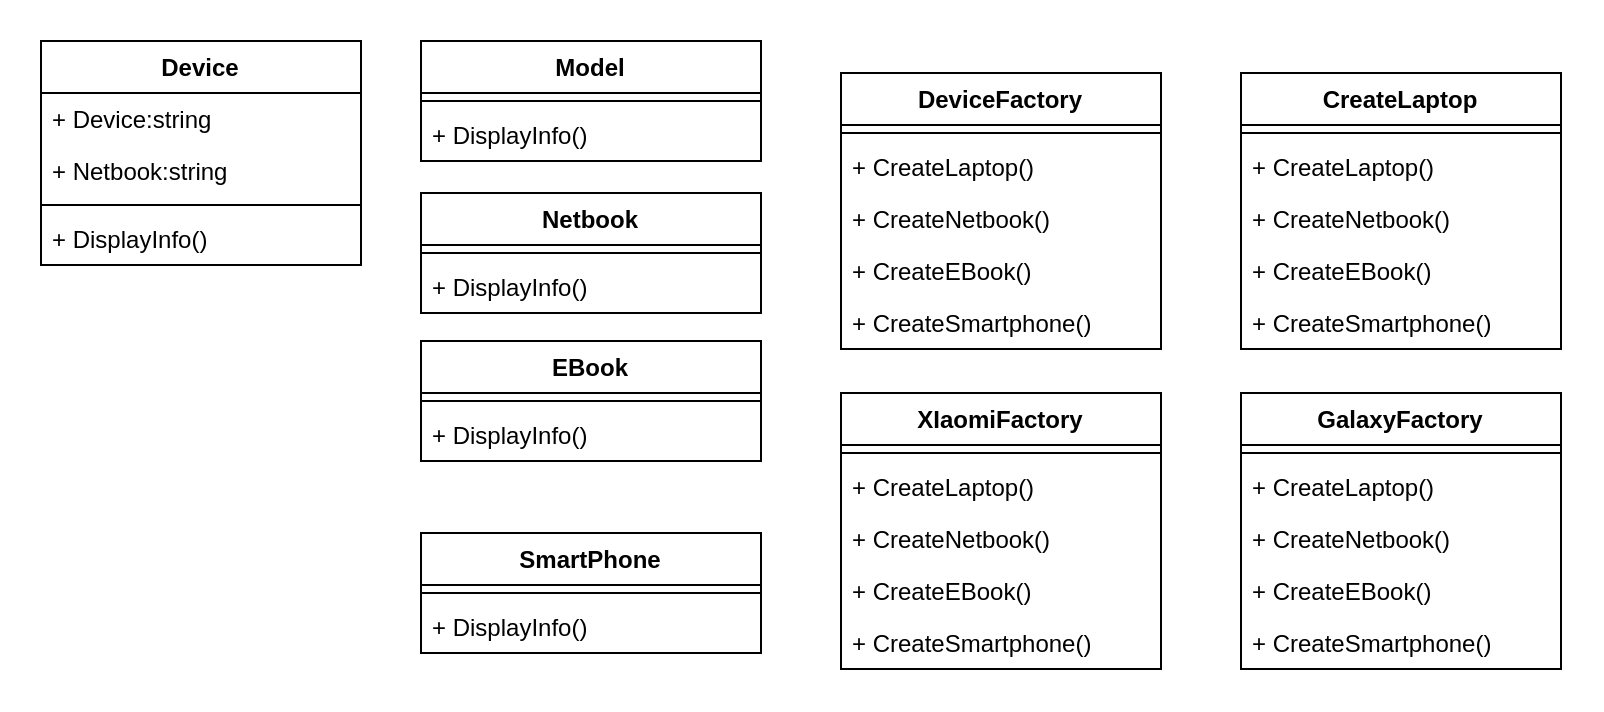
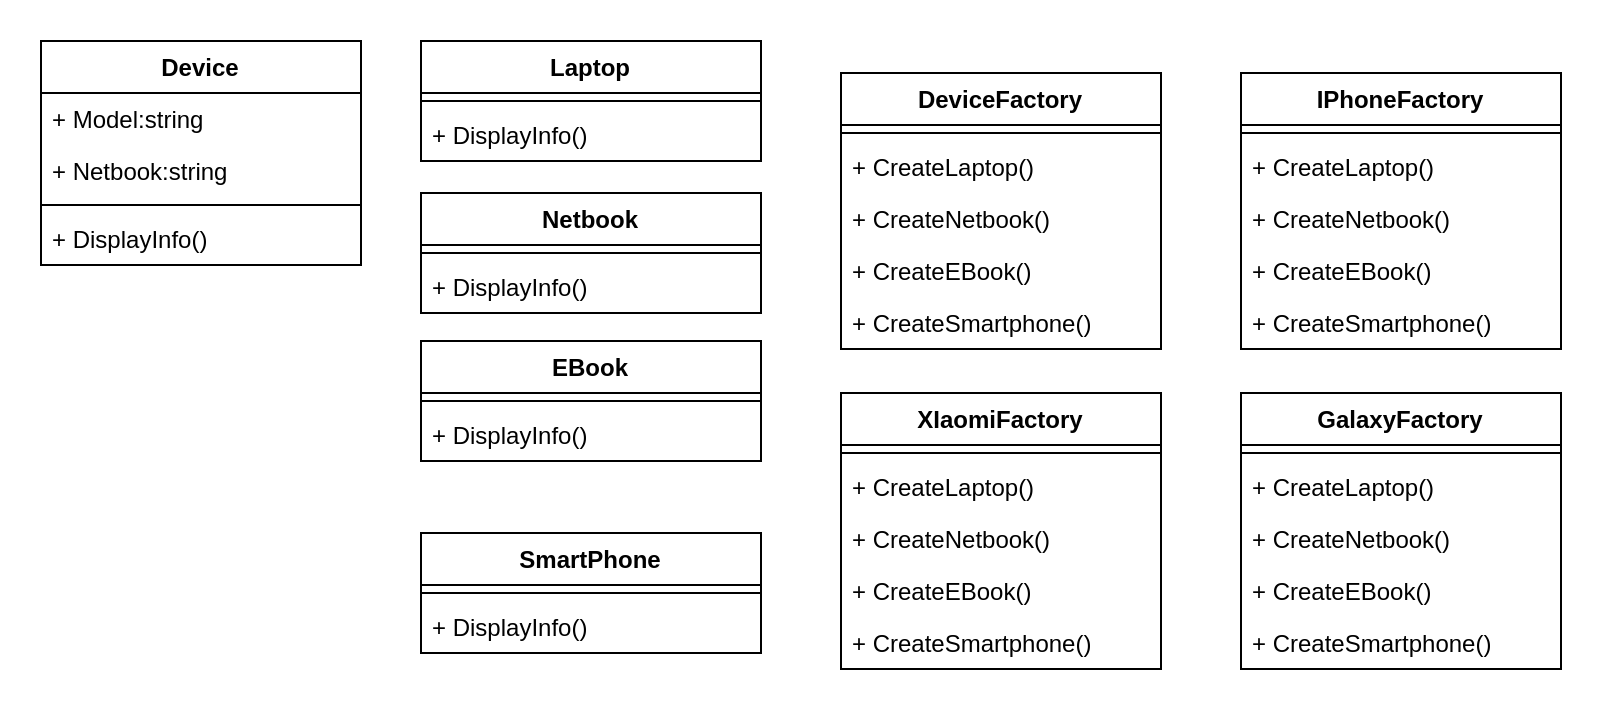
(591, 69) -> (591, 69)
(1401, 101) -> (1401, 101)
(141, 121) -> (135, 121)
